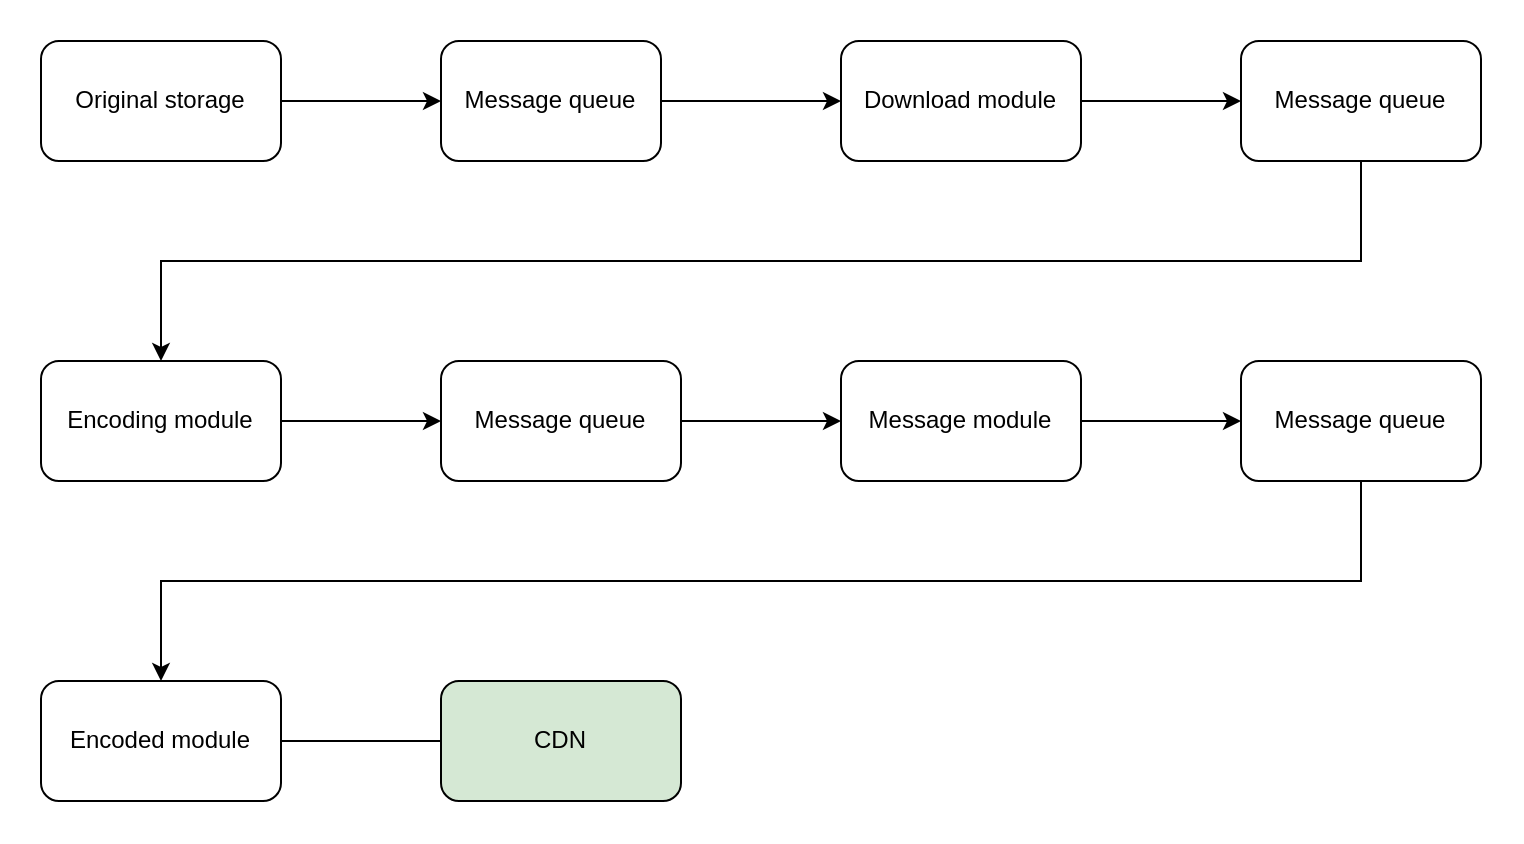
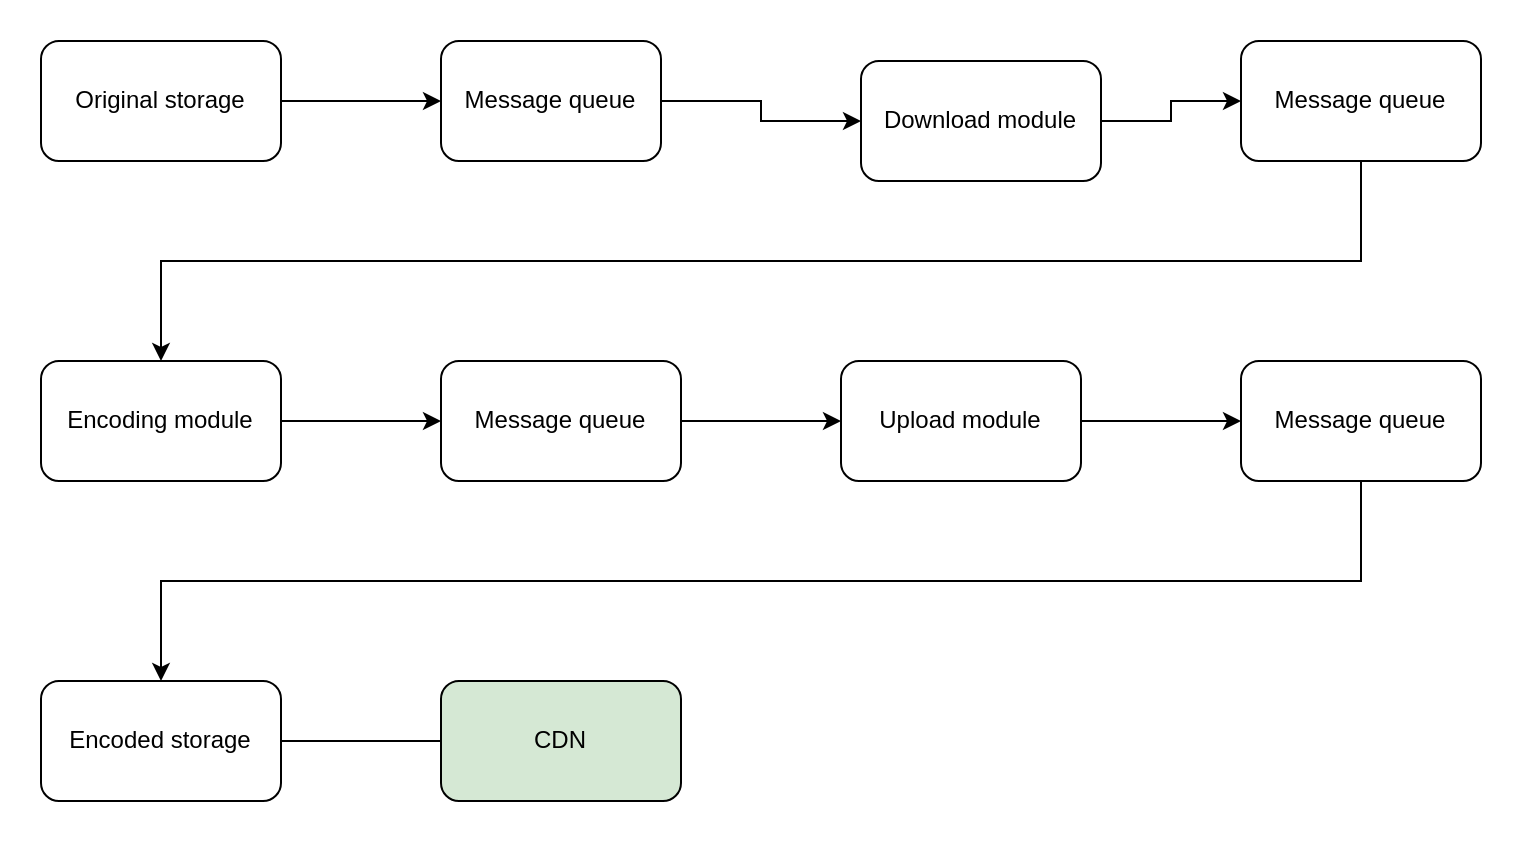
(961, 101) -> (981, 121)
(961, 421) -> (961, 421)
(161, 741) -> (161, 741)
